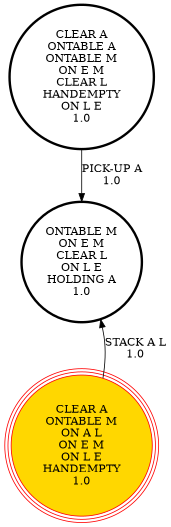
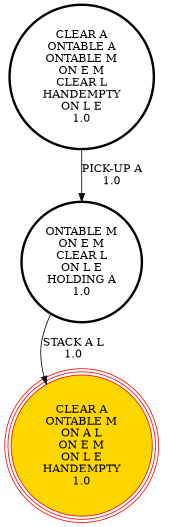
(105, 353) -> (41, 345)
